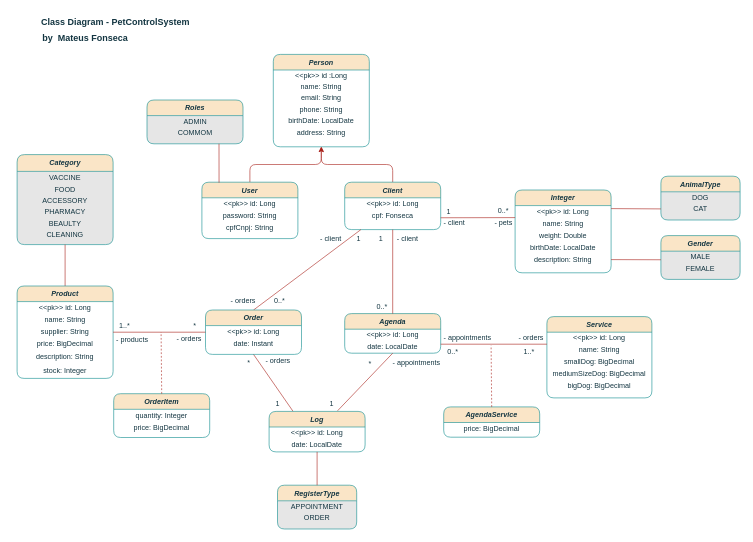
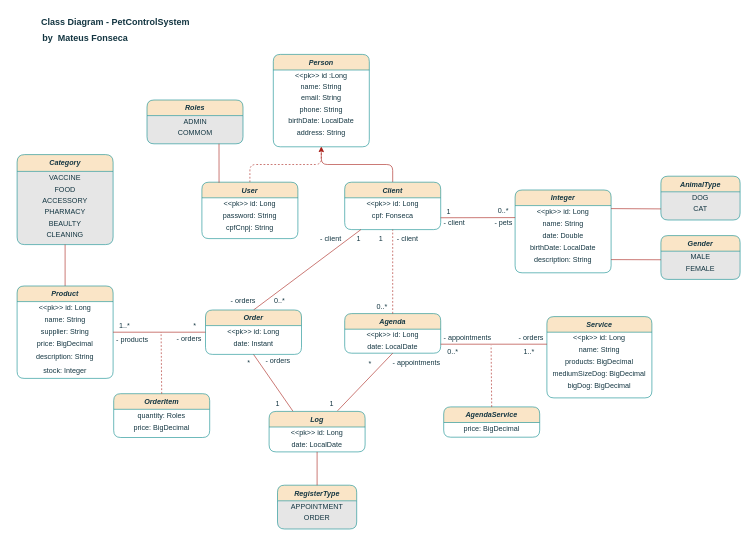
(277, 164) -> (277, 164)
(563, 236) -> (563, 236)
(393, 273) -> (393, 273)
(599, 362) -> (599, 362)
(162, 416) -> (162, 416)
